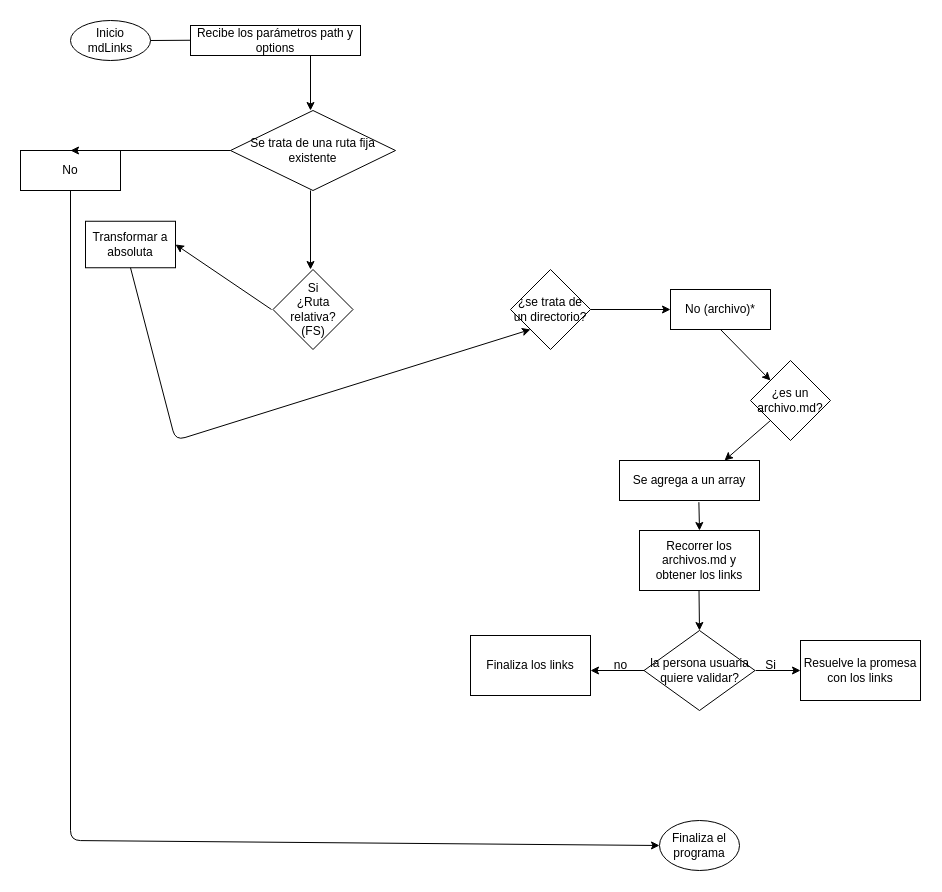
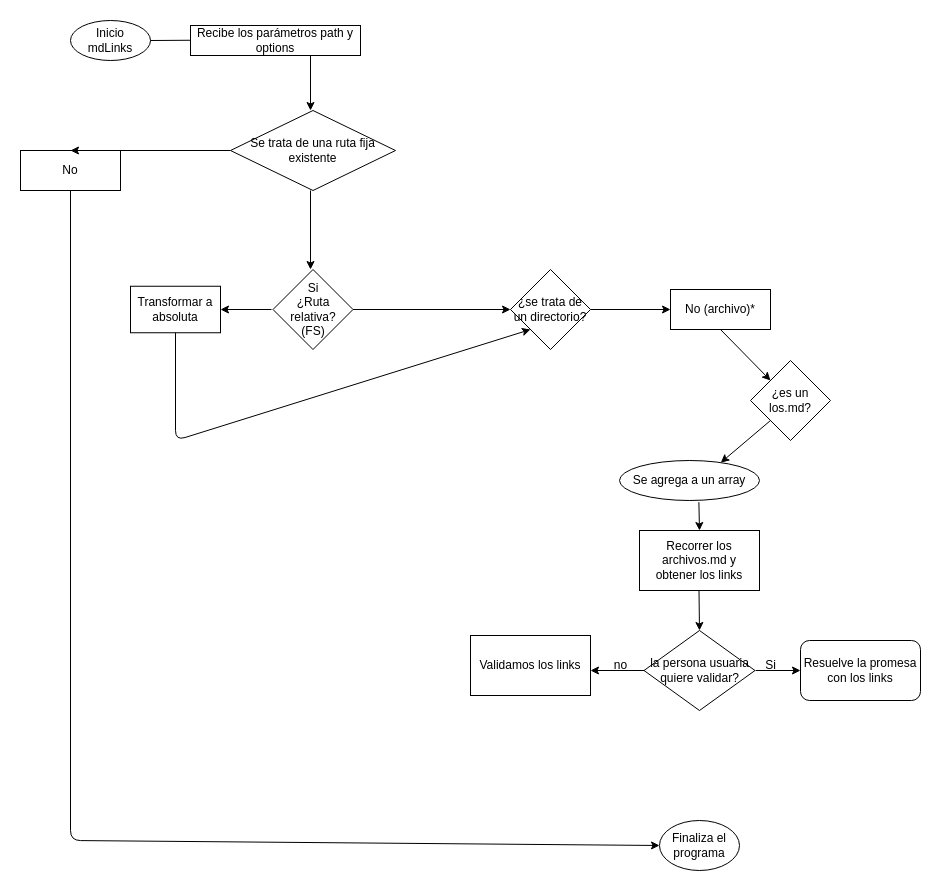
(131, 245) -> (176, 310)
none -> (428, 310)
(791, 401) -> (791, 401)
(690, 481) -> (690, 481)
(531, 666) -> (531, 666)
(861, 671) -> (861, 671)
